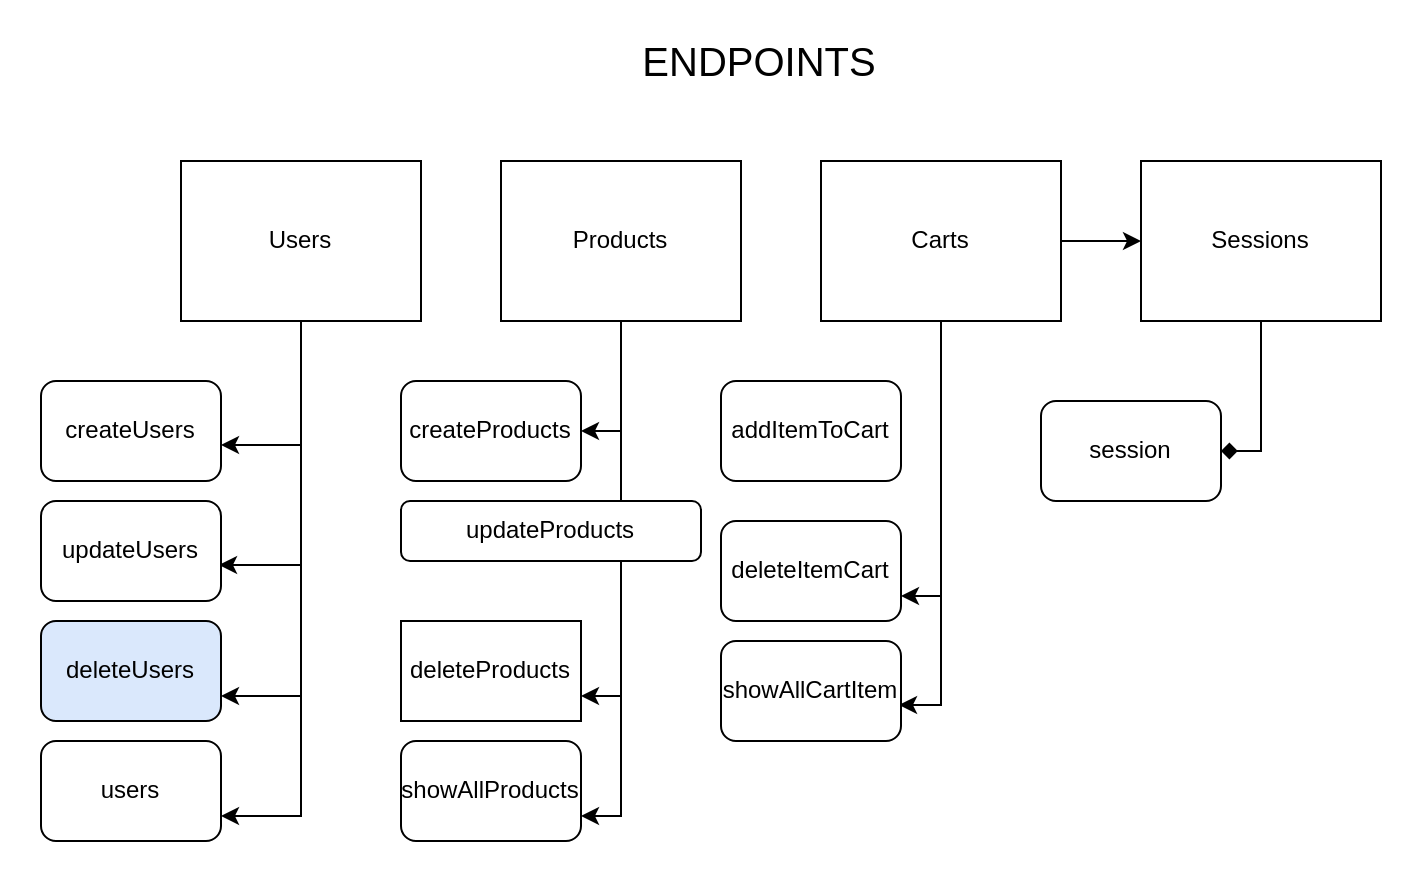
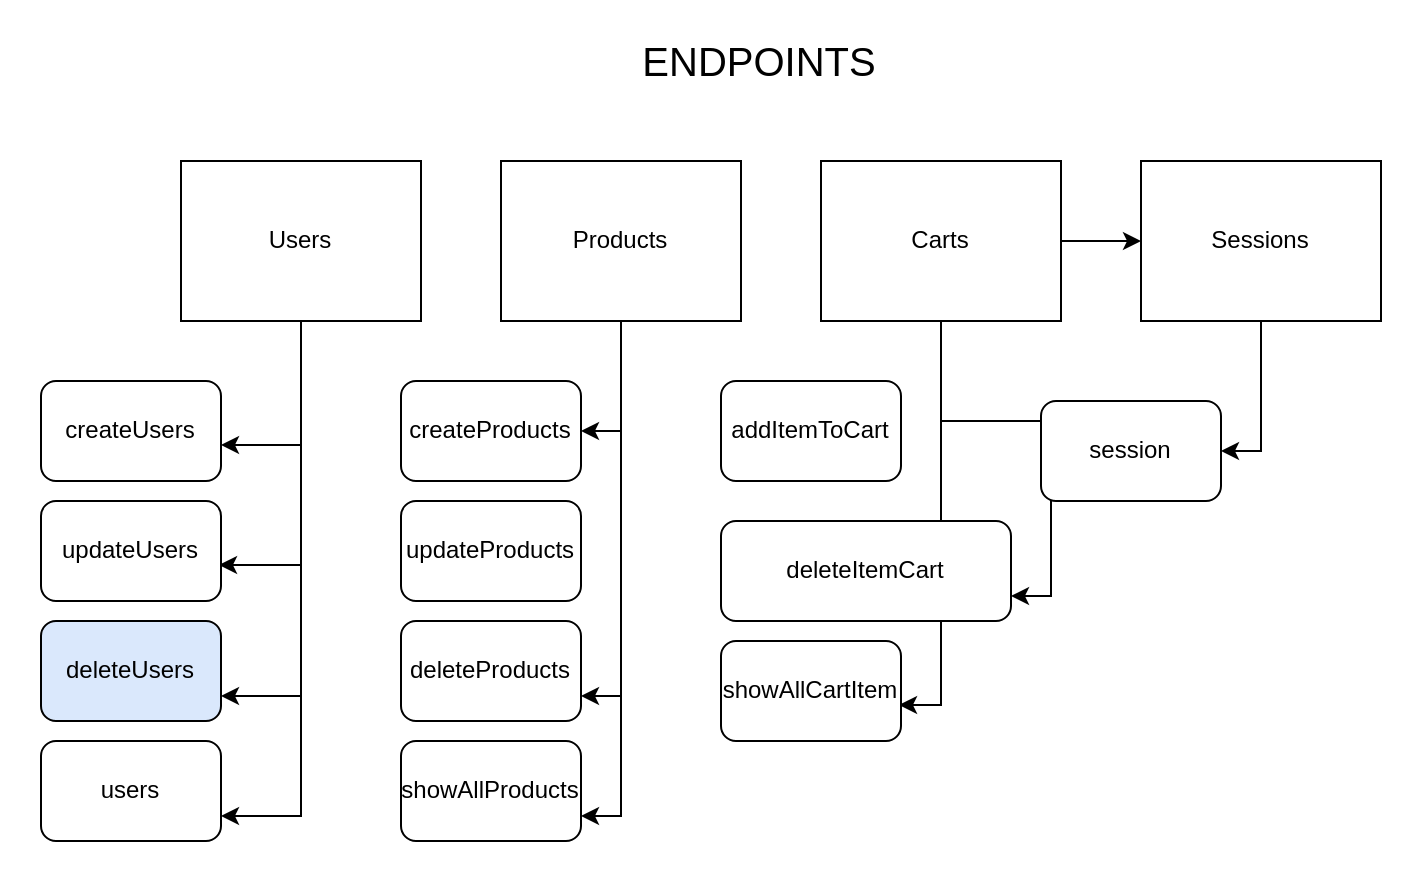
(1237, 451) -> (1236, 451)
(551, 531) -> (491, 551)
(811, 571) -> (866, 571)
(491, 671) -> (491, 671)
